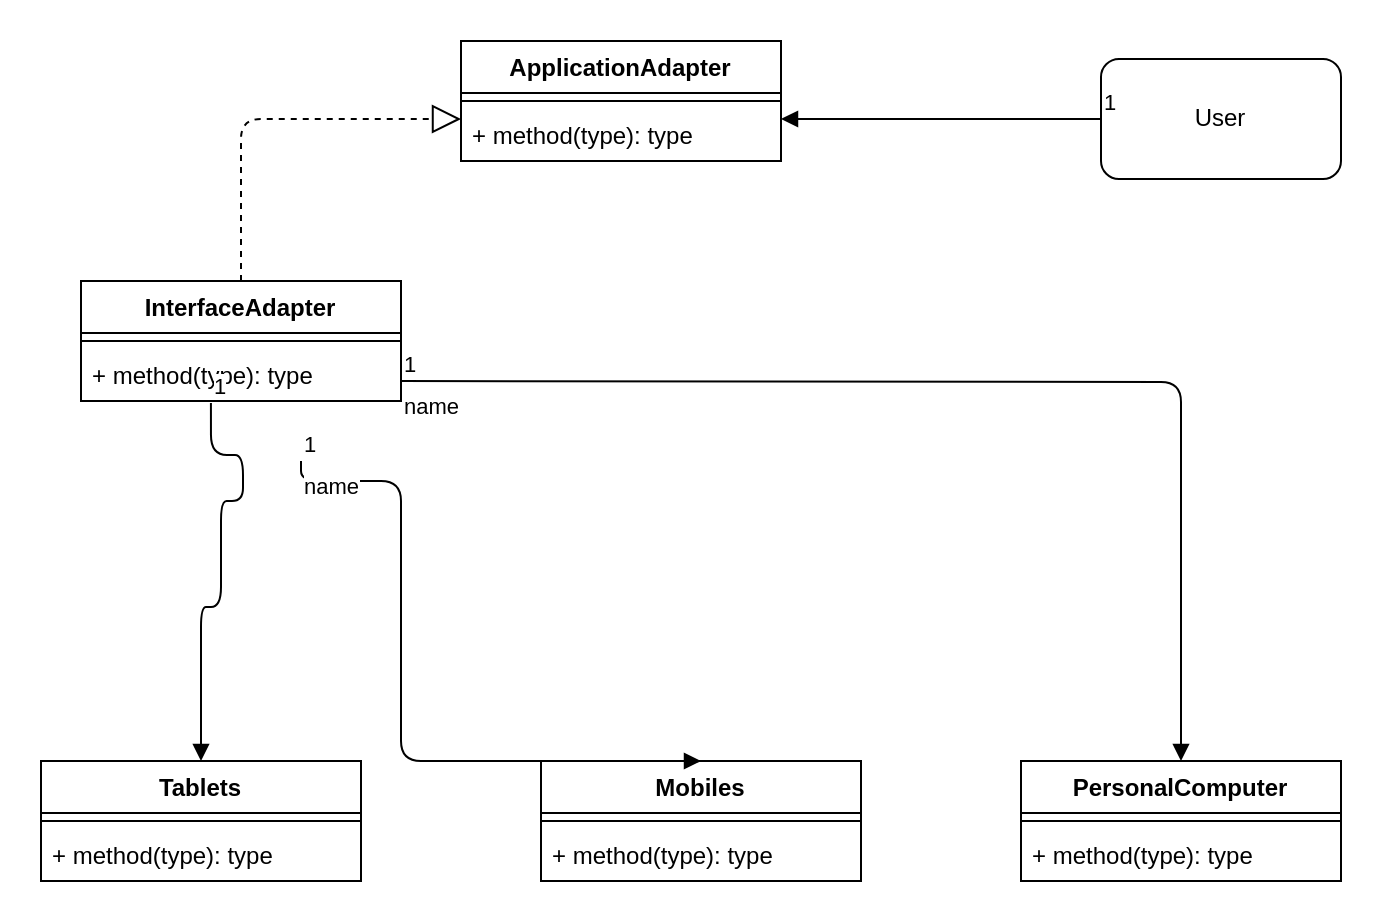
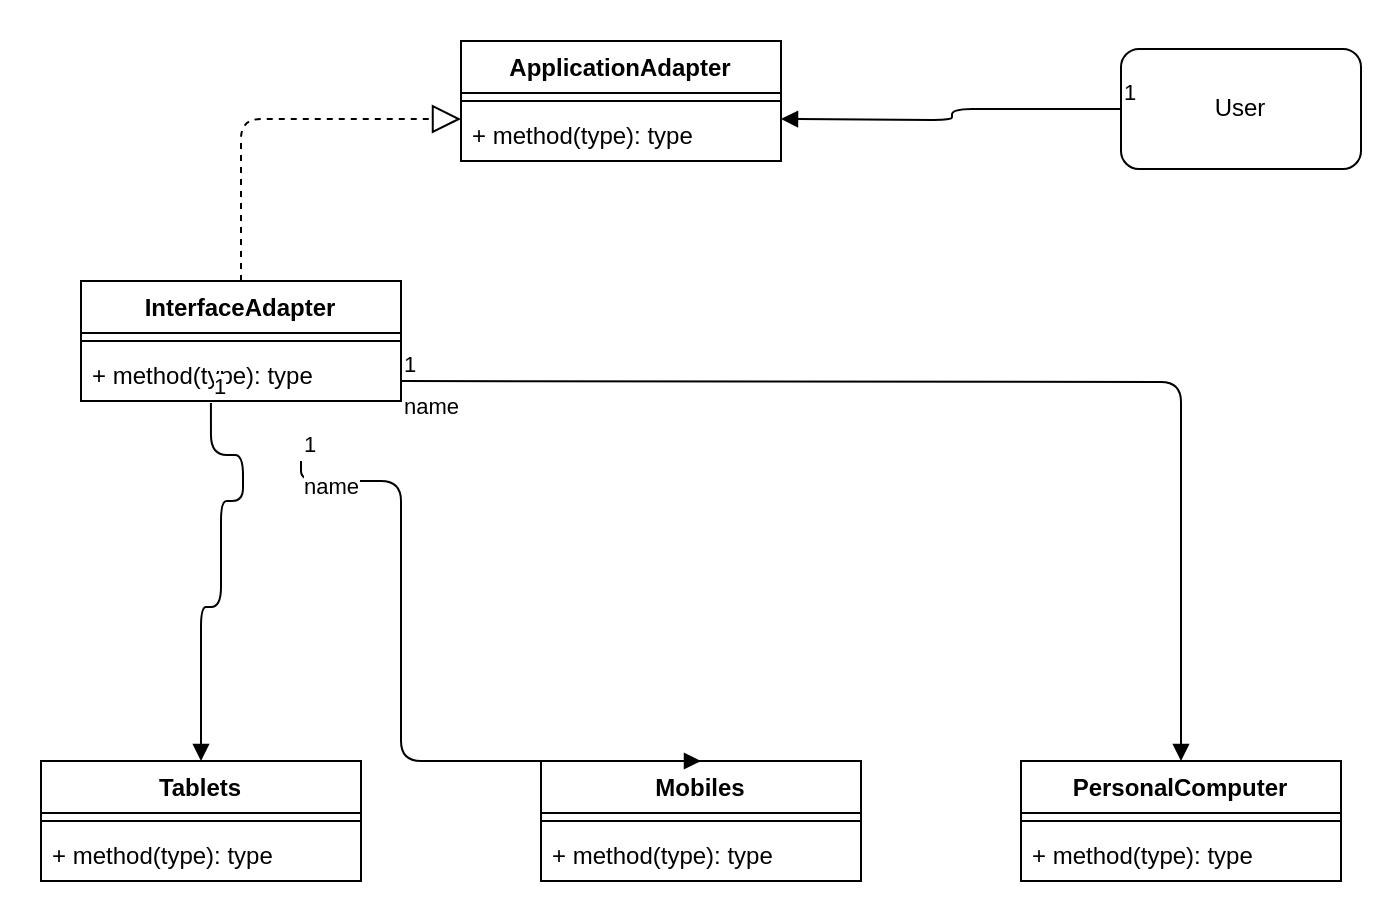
(1221, 119) -> (1241, 109)
